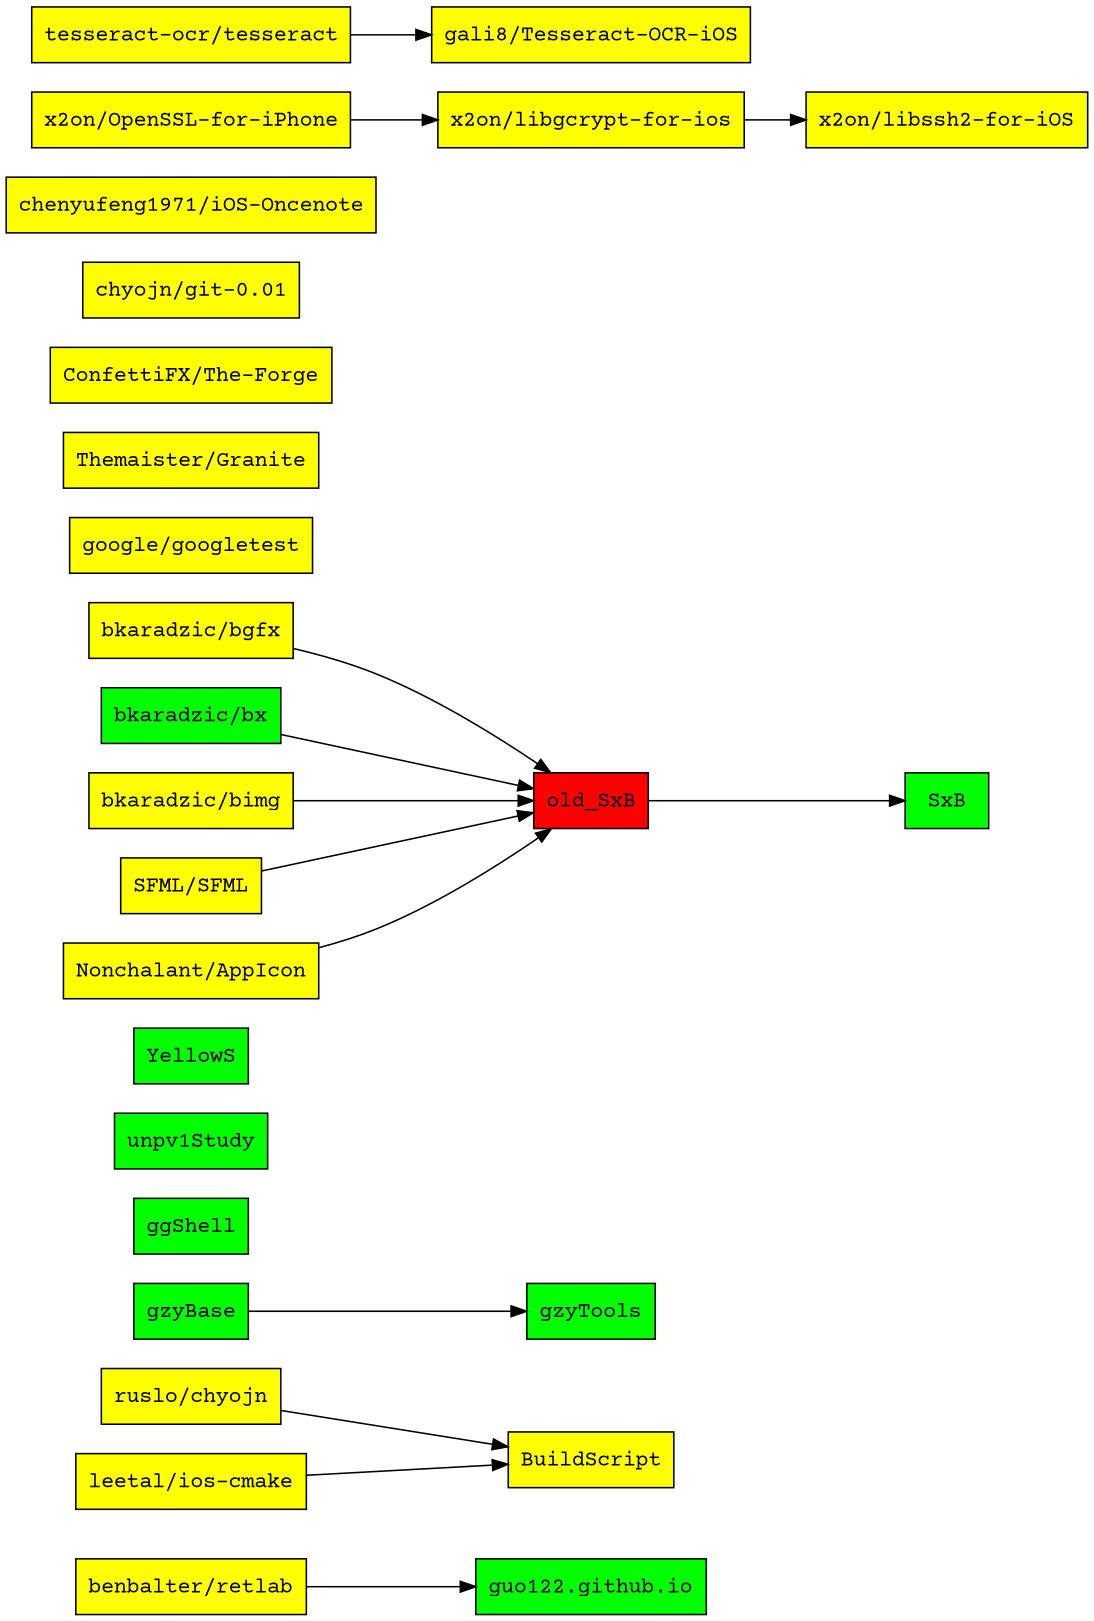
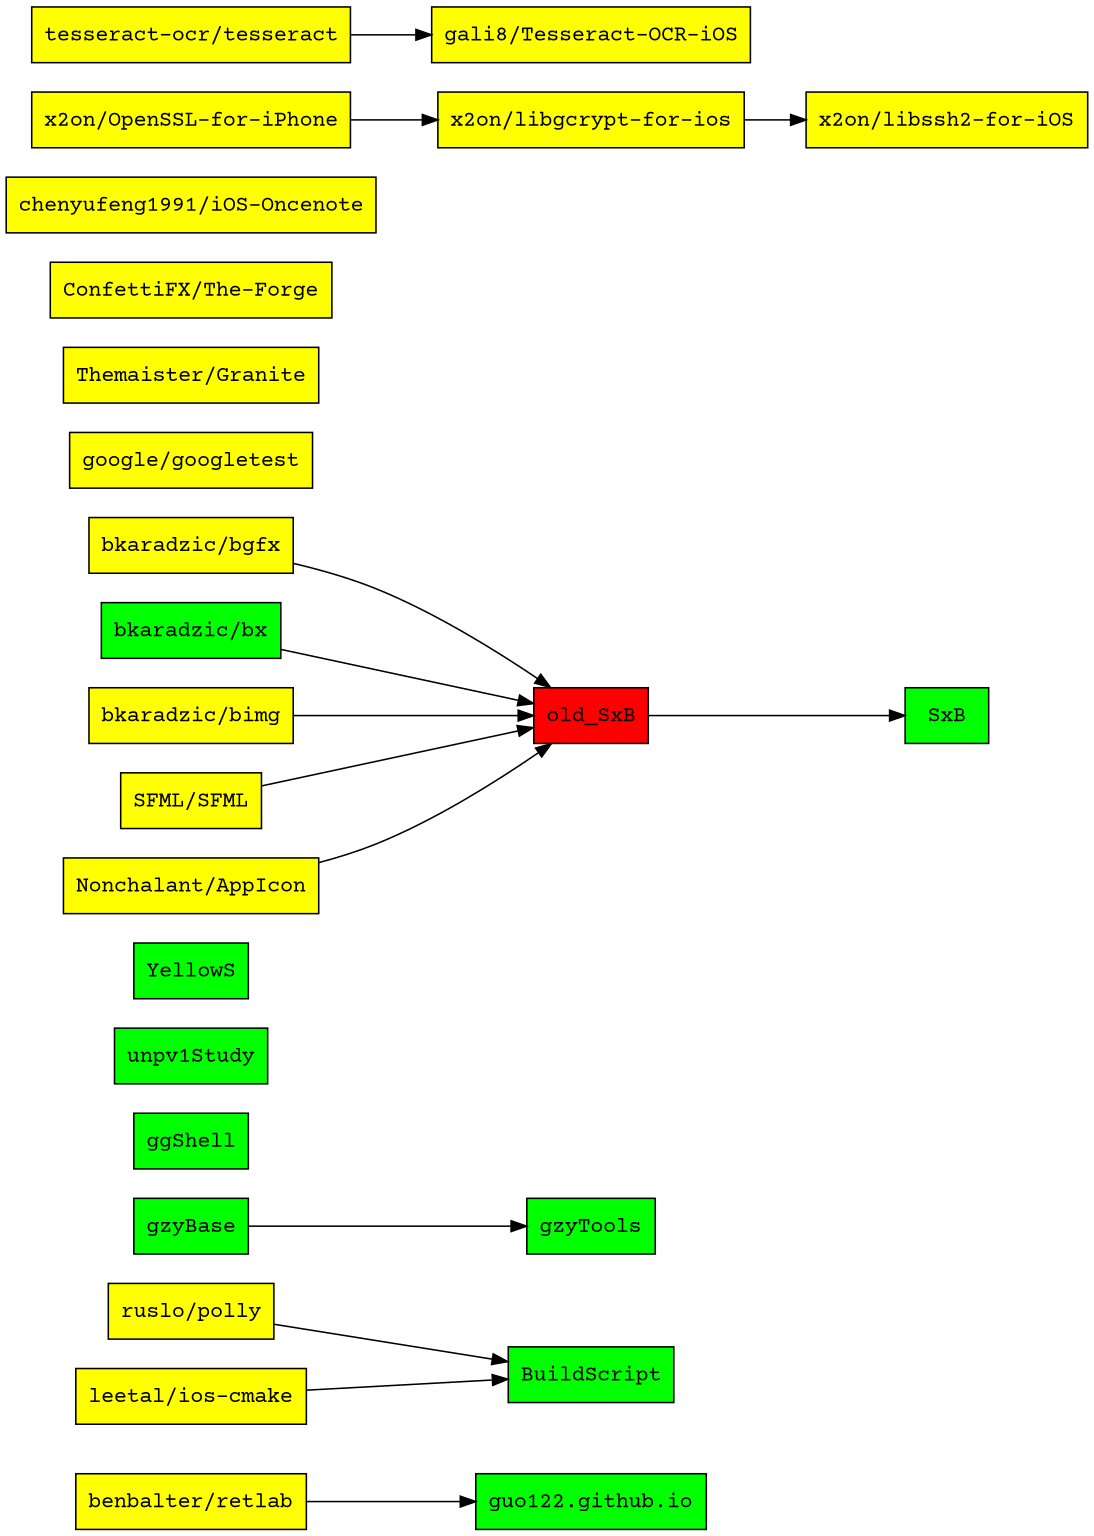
(191, 205) -> (191, 205)
(191, 290) -> none
(191, 1396) -> (191, 1311)
(591, 1460) -> (591, 1375)
